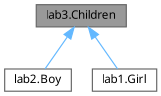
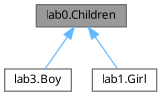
(81, 16) -> (81, 16)
(38, 80) -> (38, 80)
